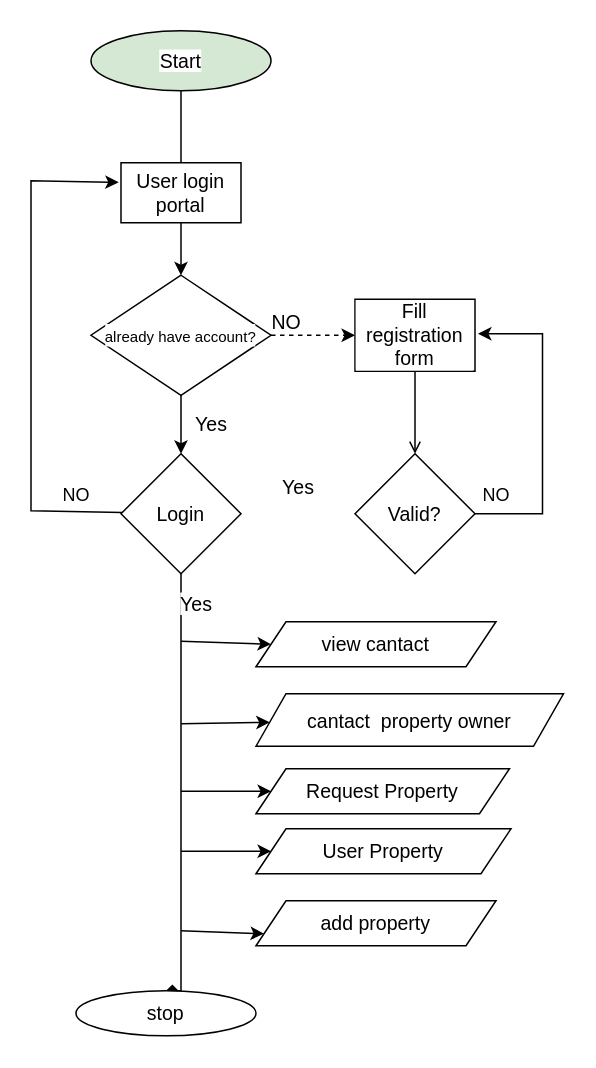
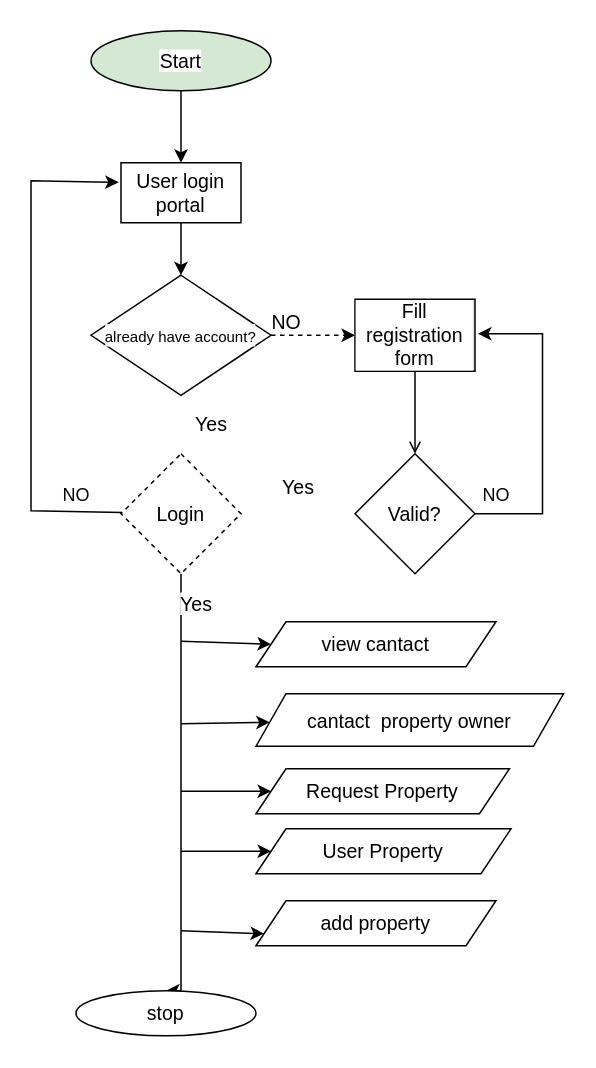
(181, 155) -> (181, 151)
(415, 335) -> (415, 335)
(181, 418) -> none
(181, 514) -> (181, 514)
(181, 574) -> (181, 574)
